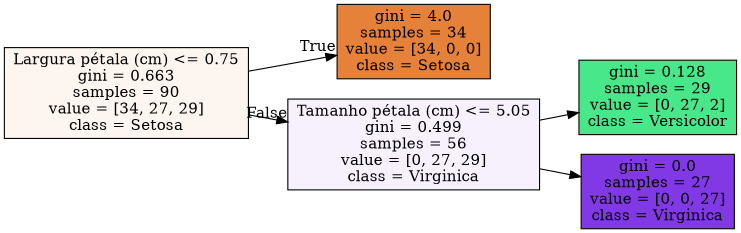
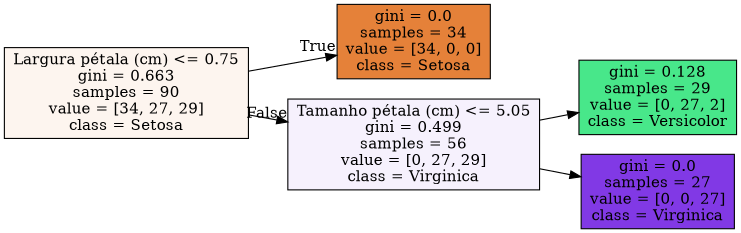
(414, 42) -> (414, 42)
